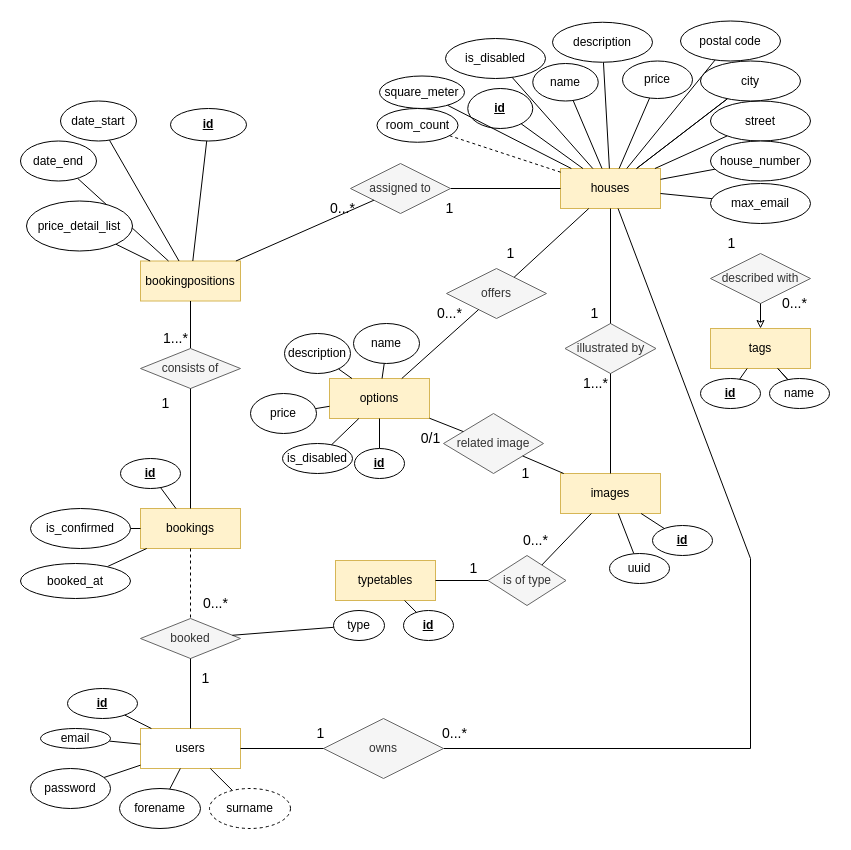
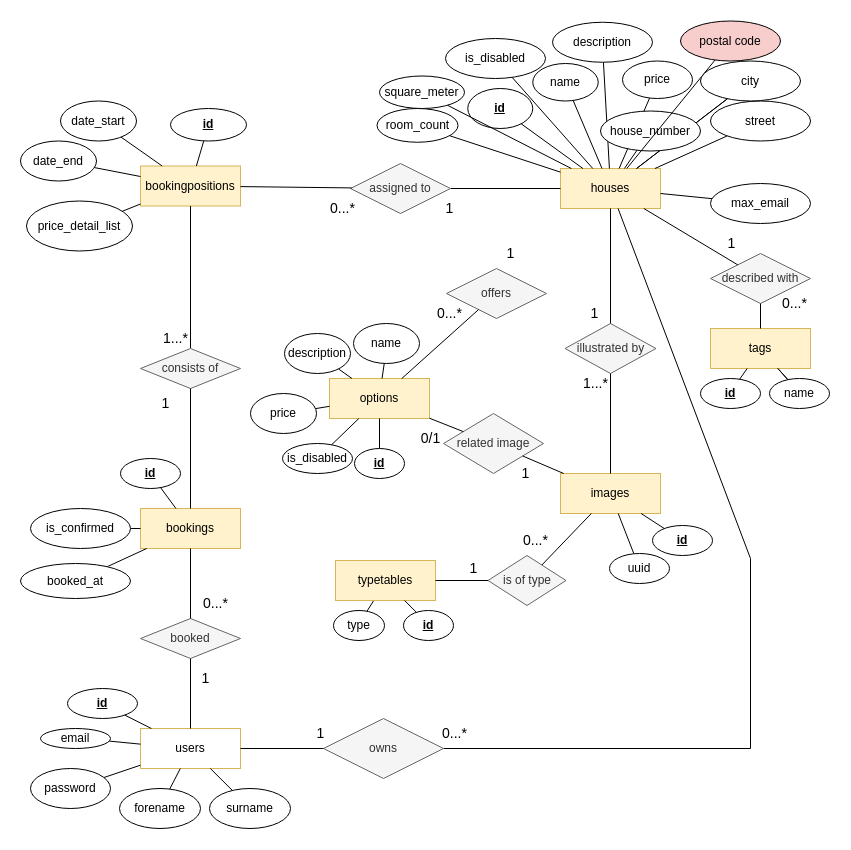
(731, 41) -> (731, 41)
(504, 154) -> (504, 154)
(761, 161) -> (651, 131)
none -> (691, 237)
(552, 243) -> none
(191, 281) -> (191, 186)
(761, 320) -> (761, 323)
(191, 584) -> (191, 584)
(284, 631) -> (370, 606)
(250, 809) -> (250, 809)
